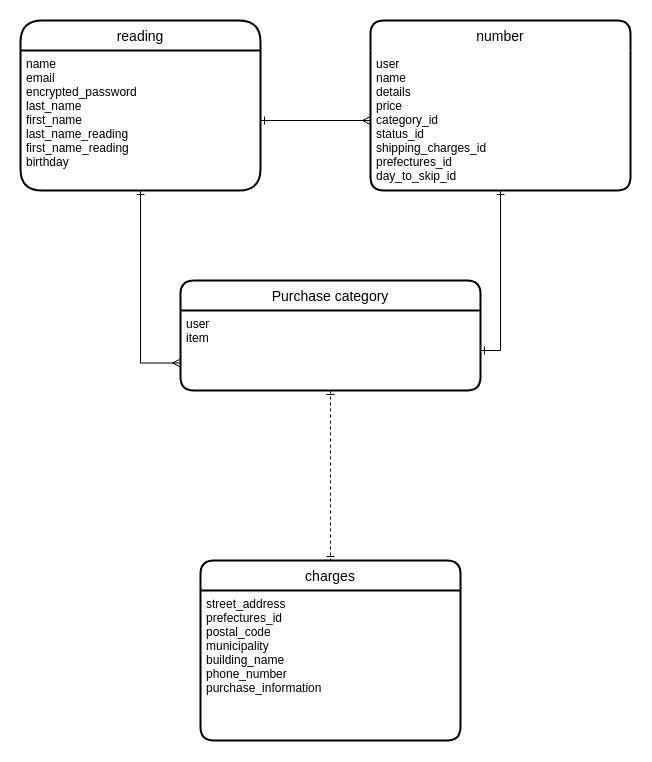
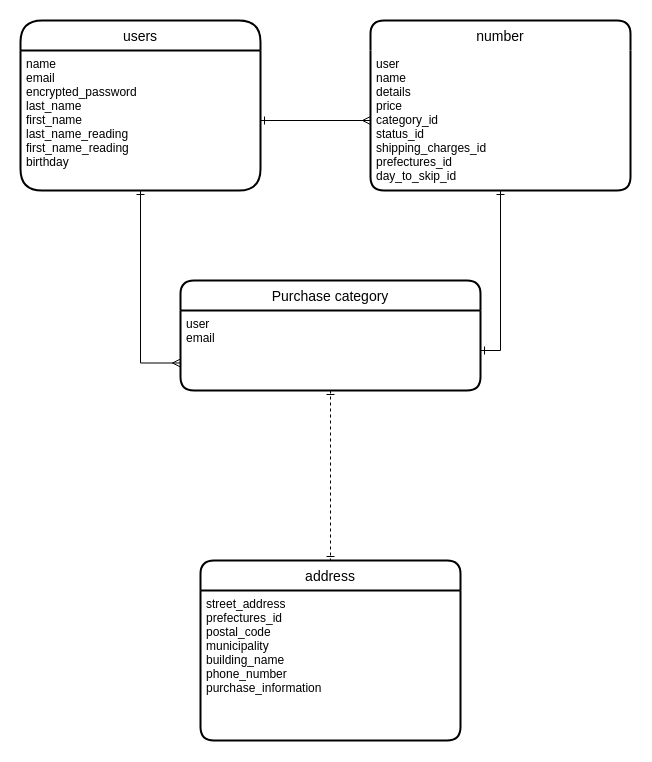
(140, 36) -> (140, 36)
(199, 324) -> (199, 324)
(330, 576) -> (330, 576)
